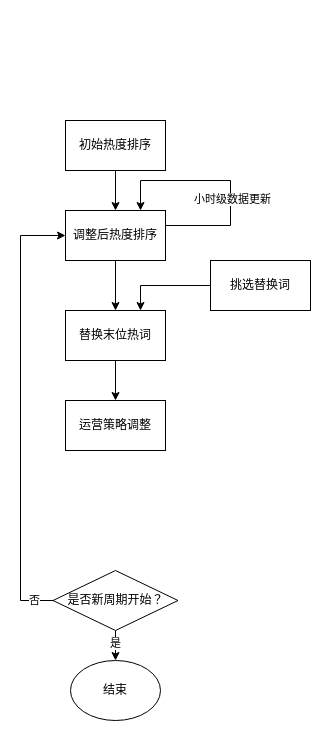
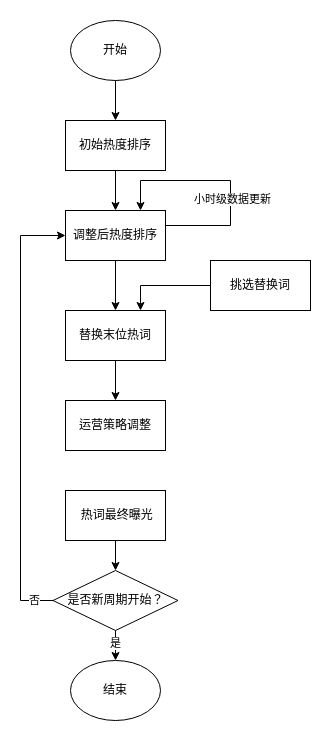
none -> (116, 51)
none -> (116, 97)
none -> (116, 516)
none -> (116, 560)
